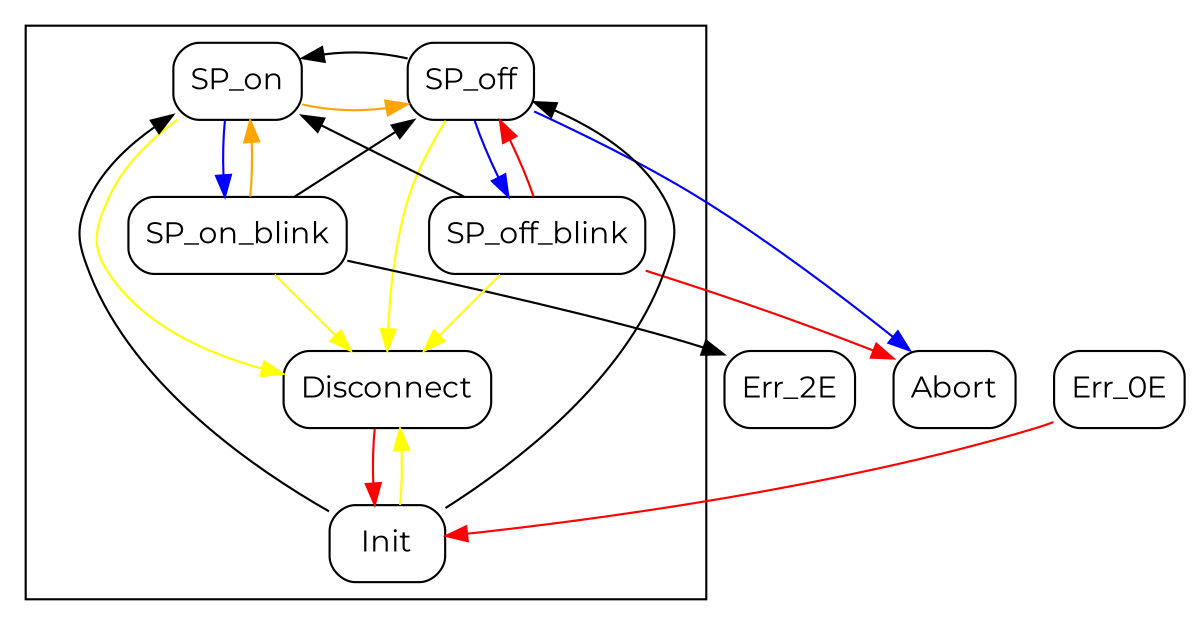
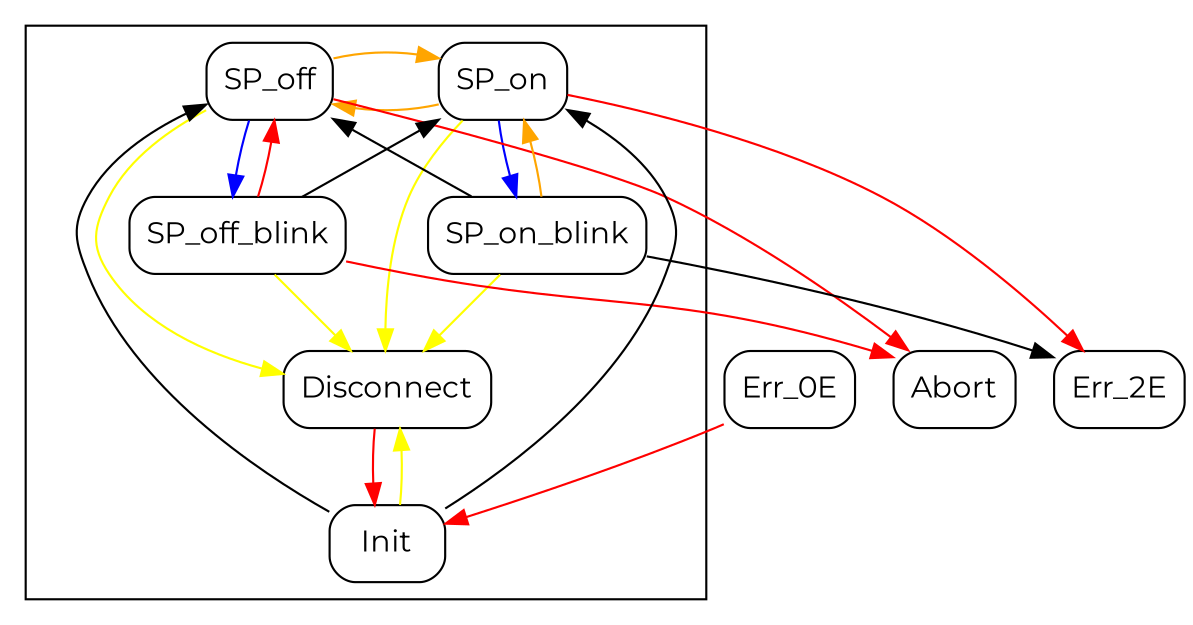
(366, 53) -> (375, 53)
none -> (837, 176)
(721, 212) -> (628, 182)
